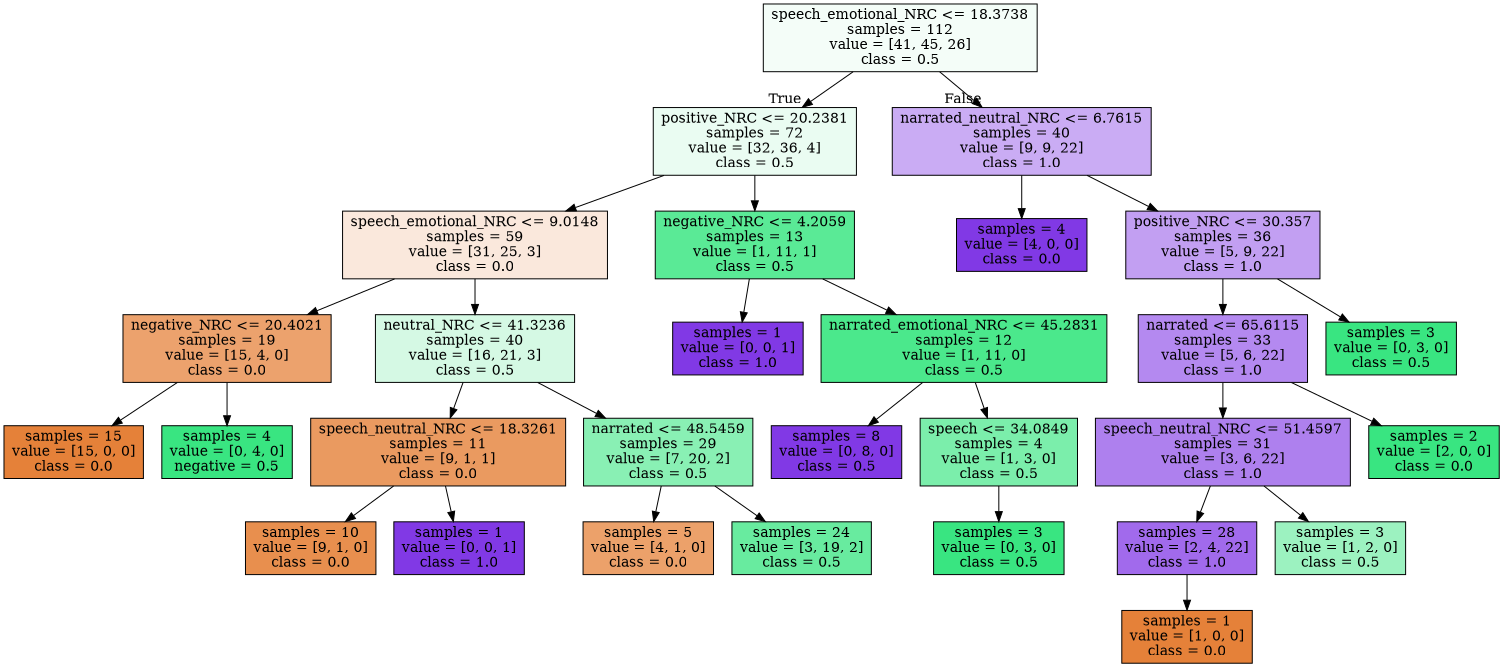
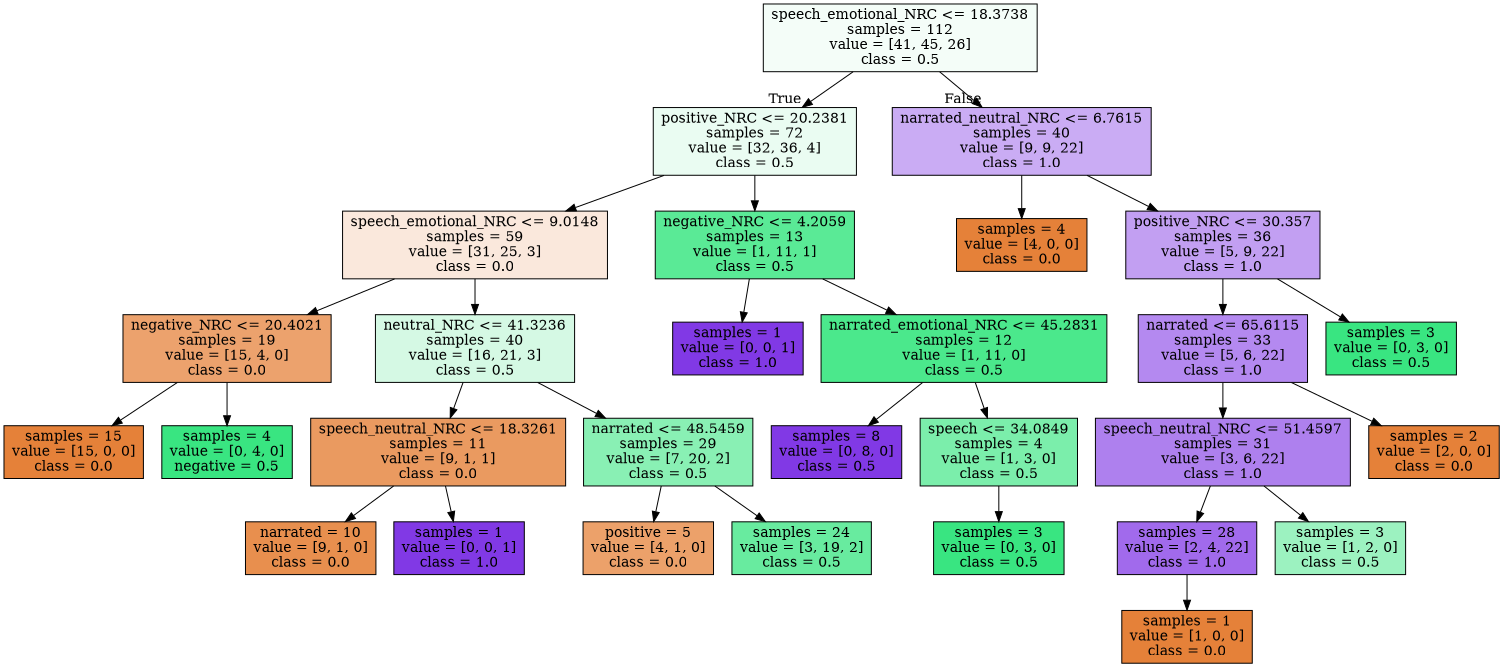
(1022, 245) -> (1022, 245)
(1434, 452) -> (1434, 452)
(311, 548) -> (311, 548)
(648, 548) -> (648, 548)
